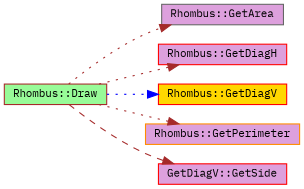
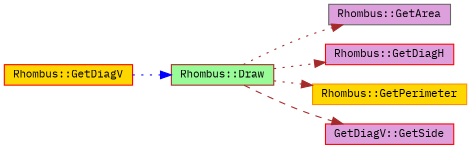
(127, 94) -> (146, 75)
(223, 134) -> (390, 94)
